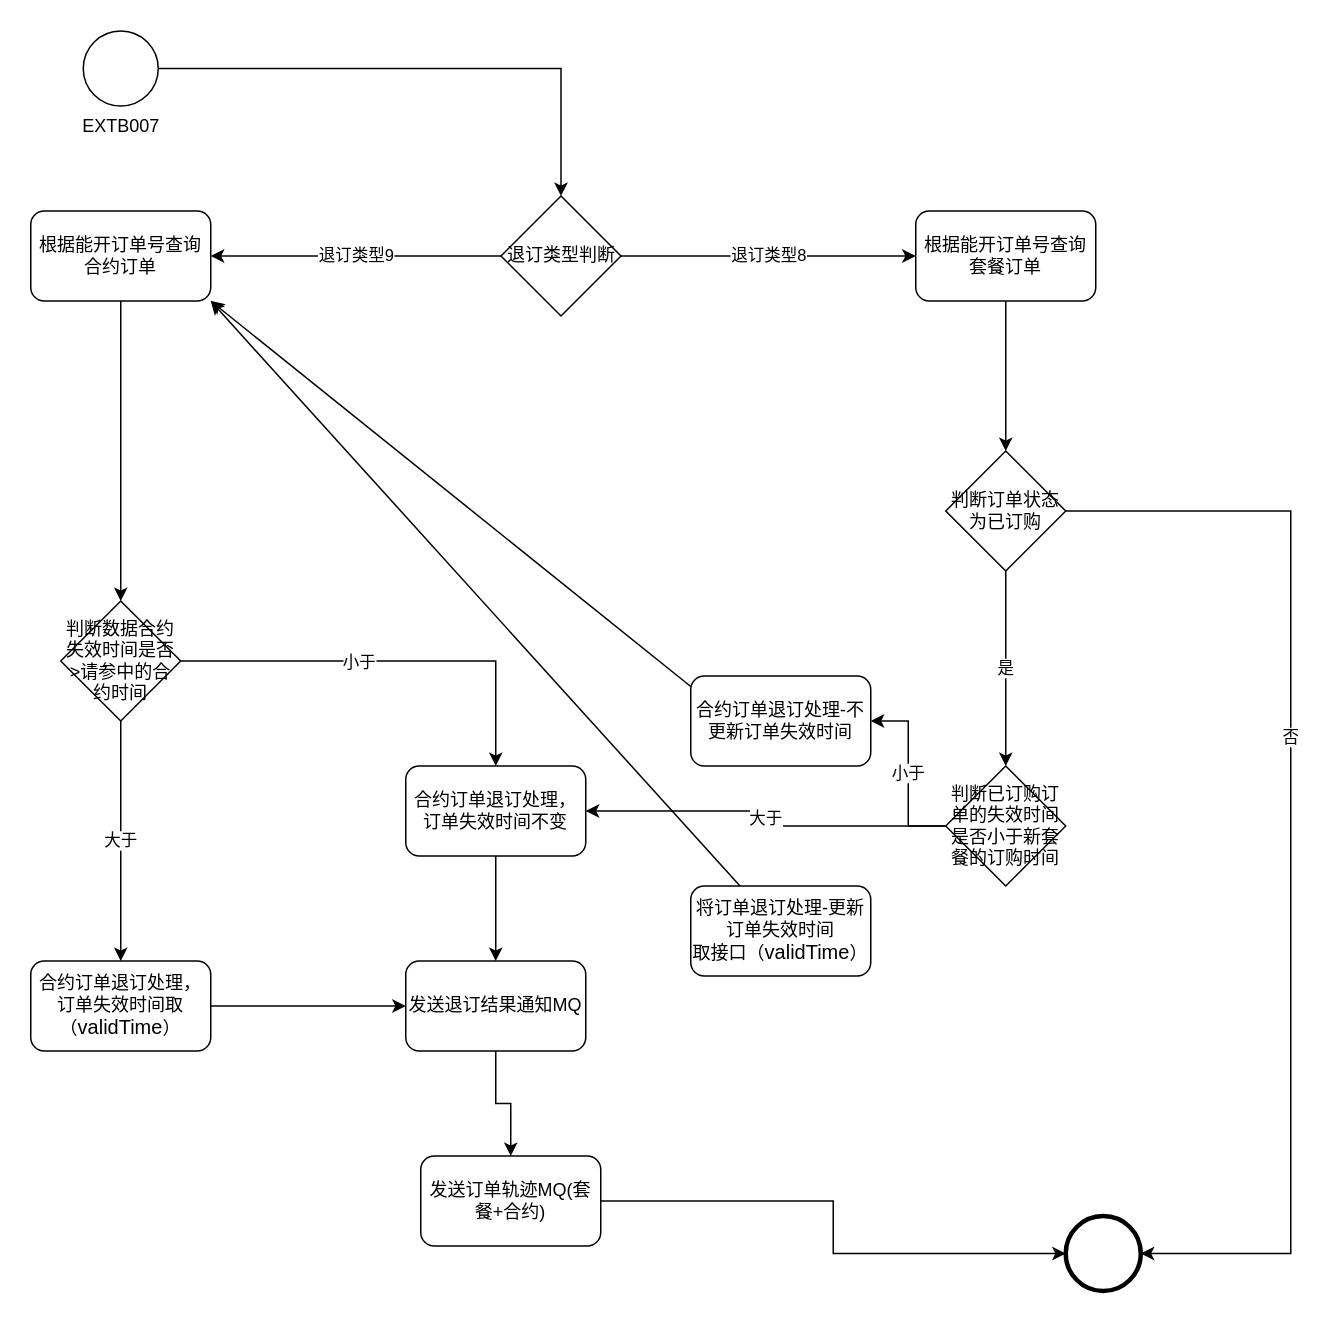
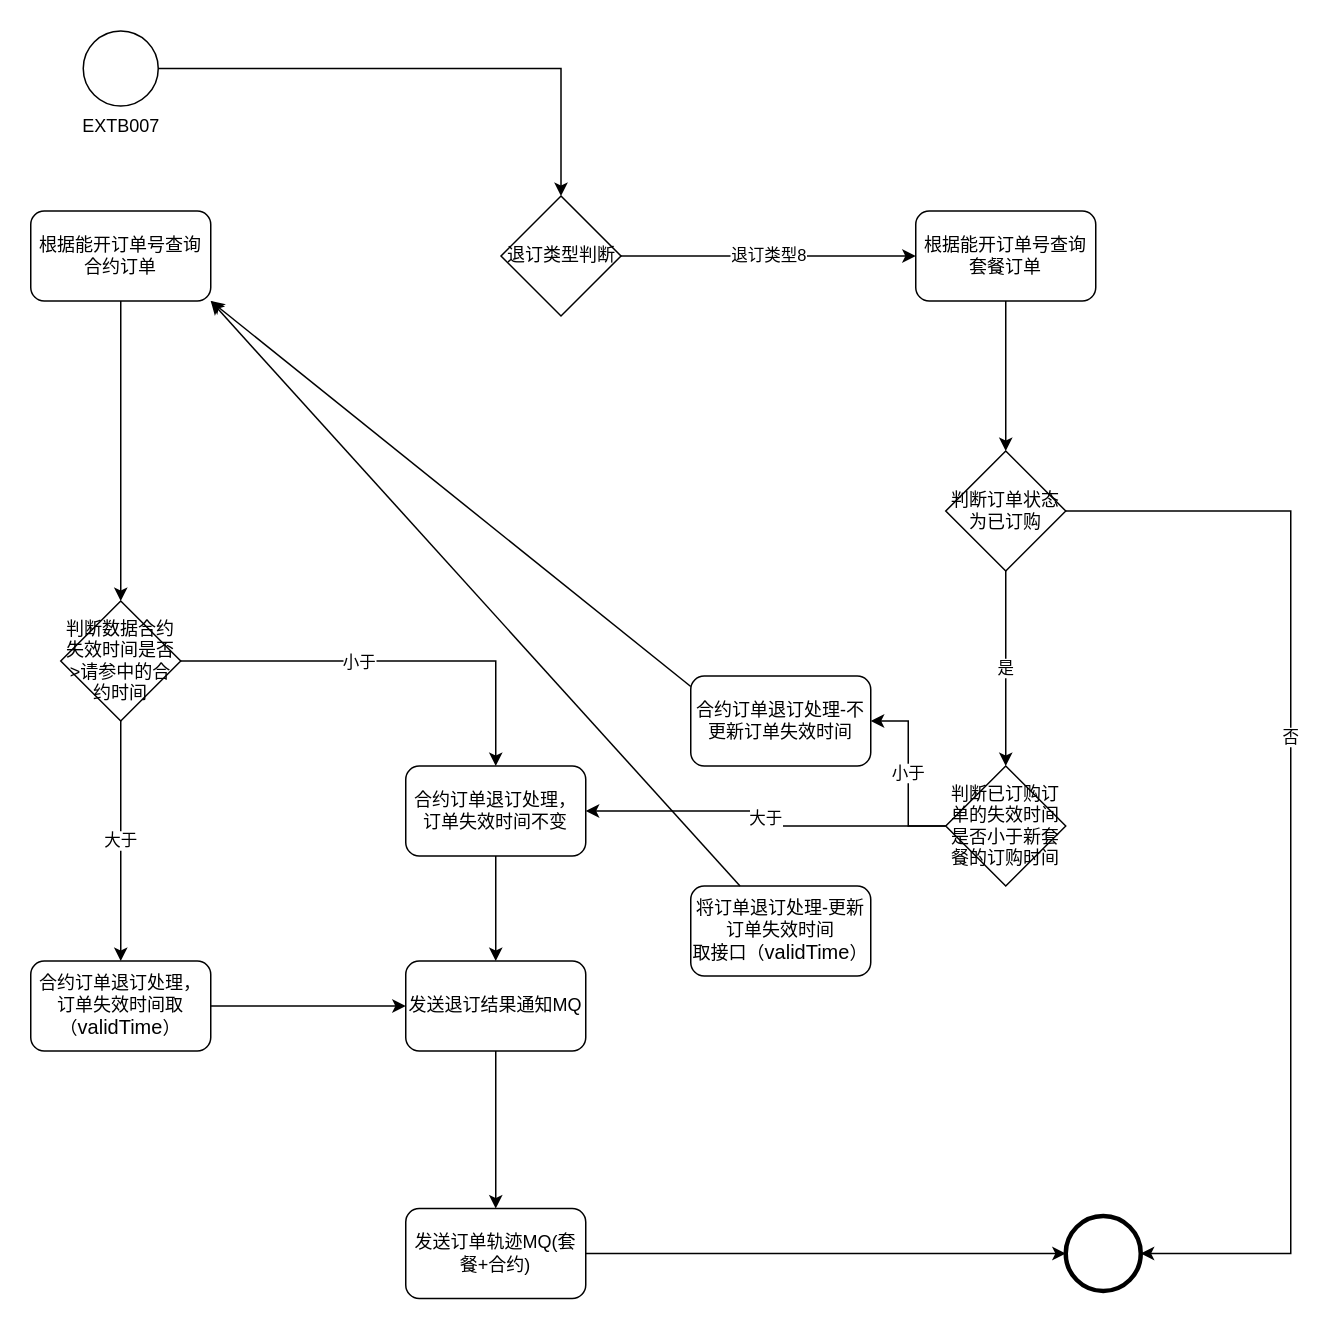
(361, 256) -> none
(511, 1201) -> (496, 1253)
